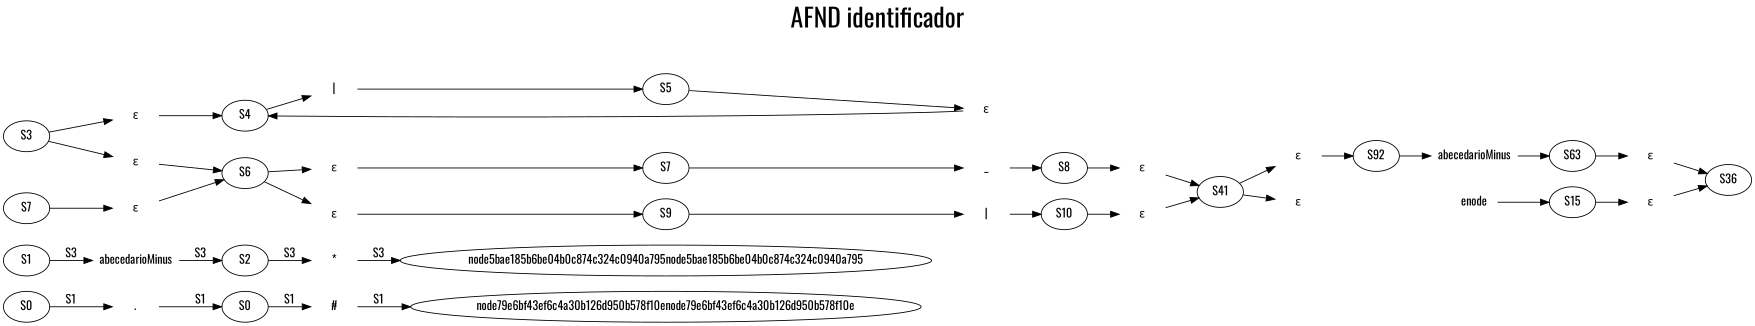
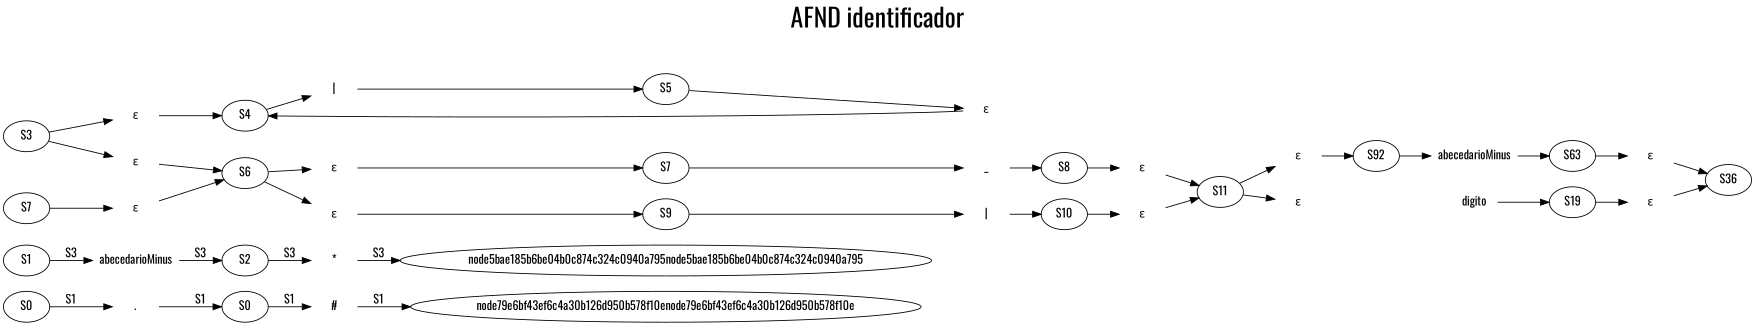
(1220, 192) -> (1220, 192)
(1474, 202) -> (1474, 202)
(1572, 202) -> (1572, 202)
